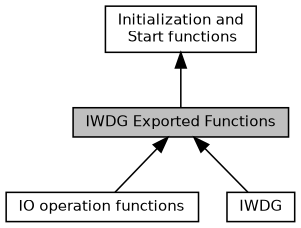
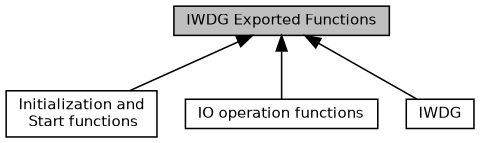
(181, 88) -> (184, 66)
